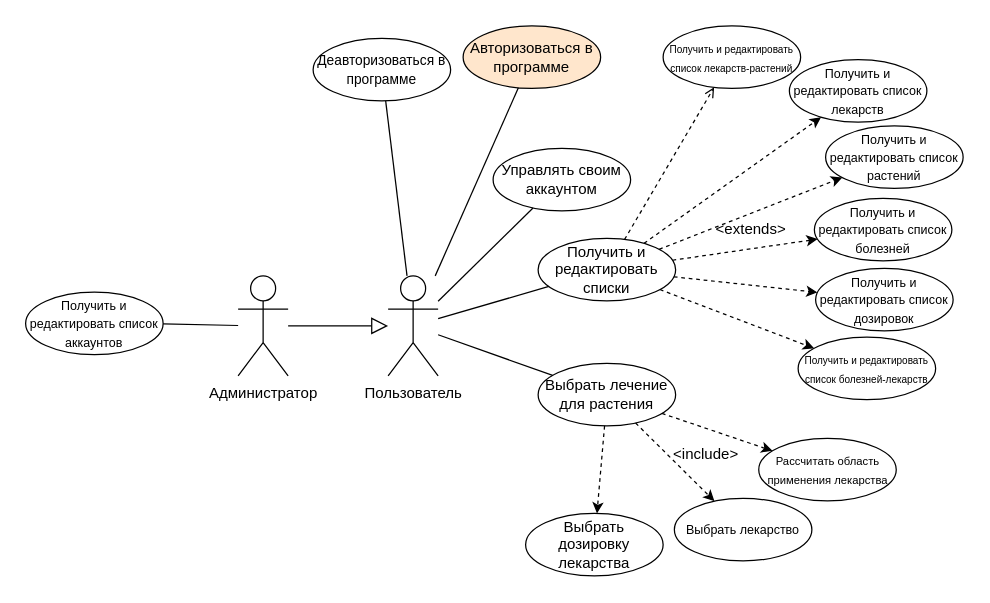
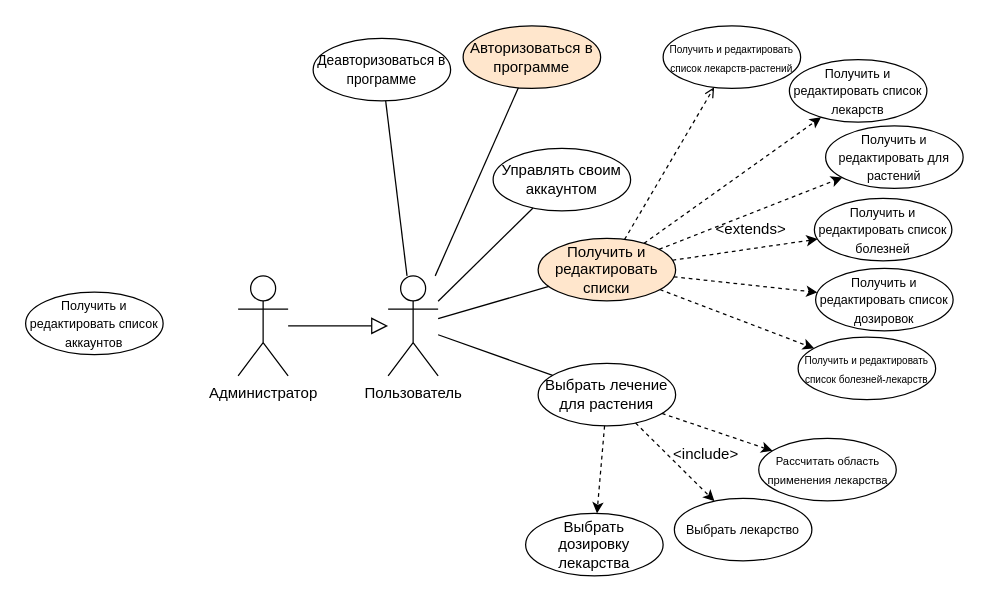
(894, 157) -> (894, 157)
(607, 269) -> (607, 269)
(200, 324) -> none
